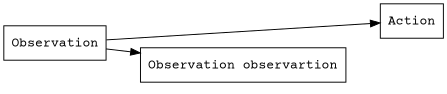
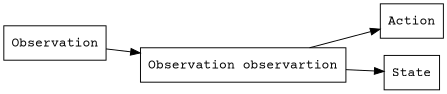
(238, 32) -> (340, 40)
none -> (412, 73)
